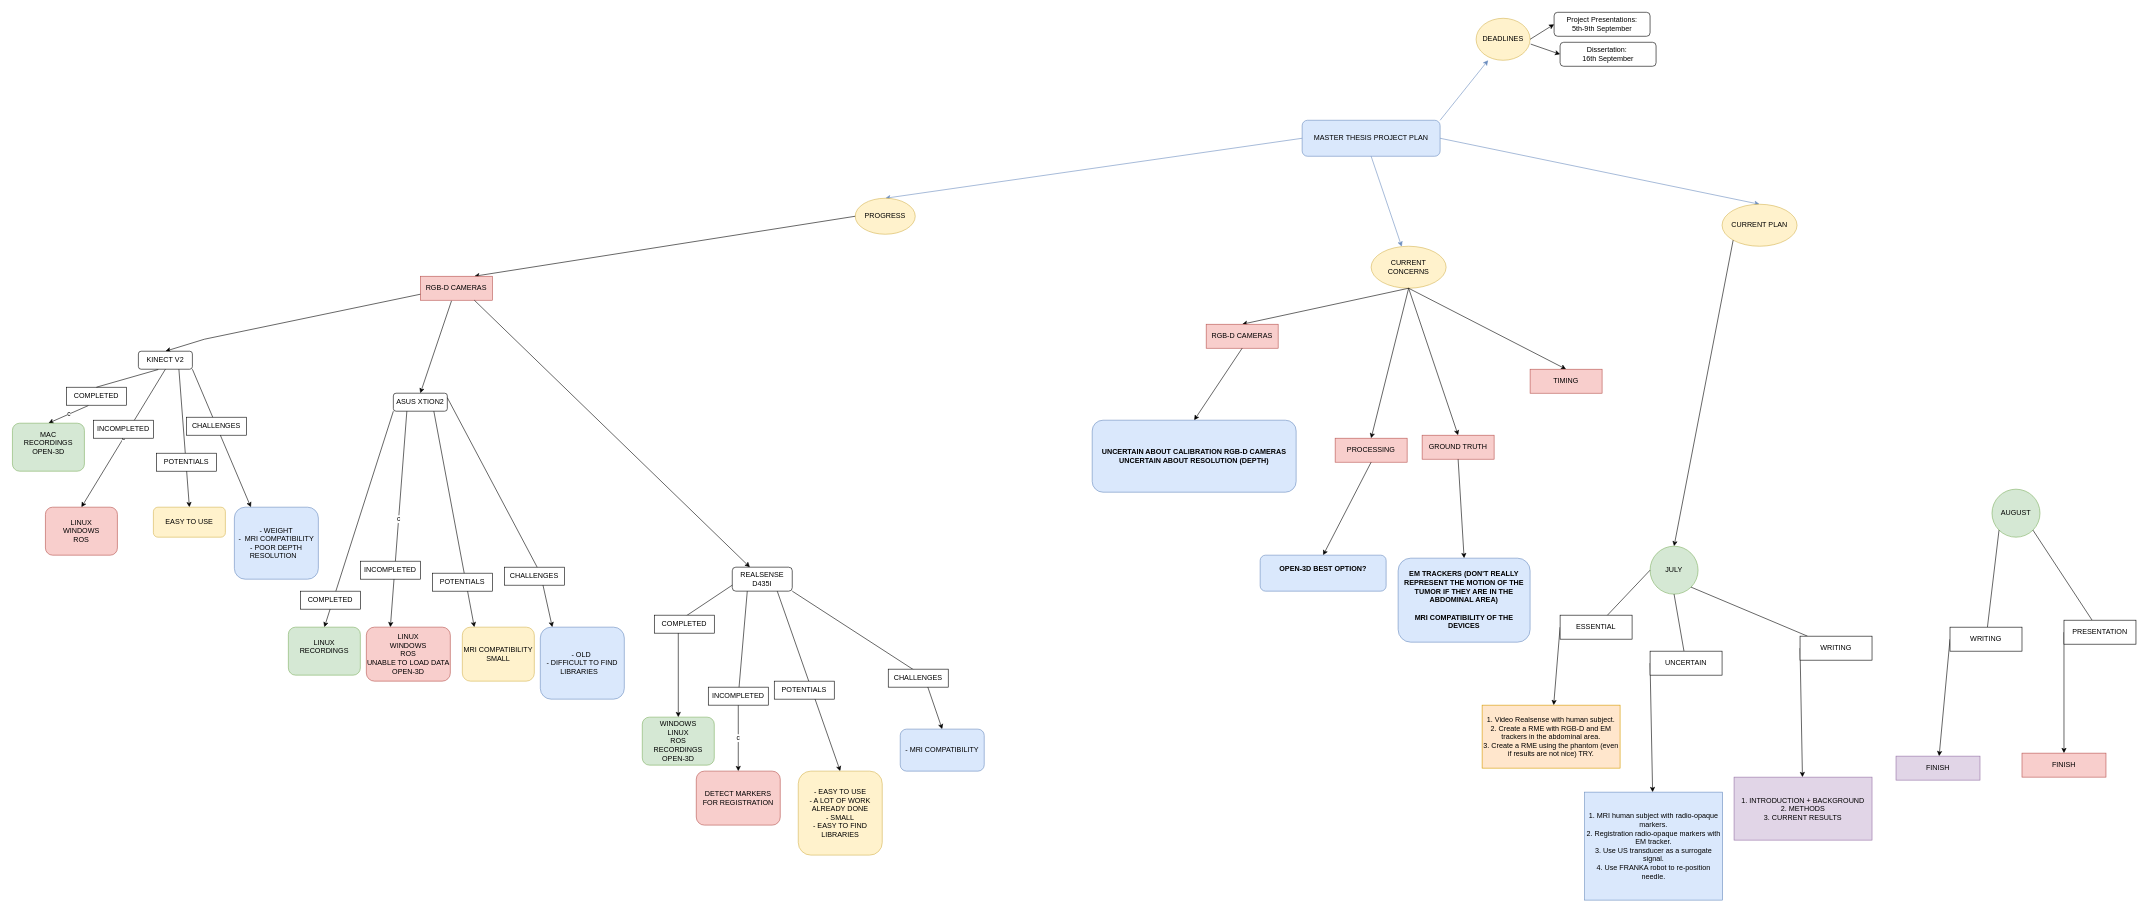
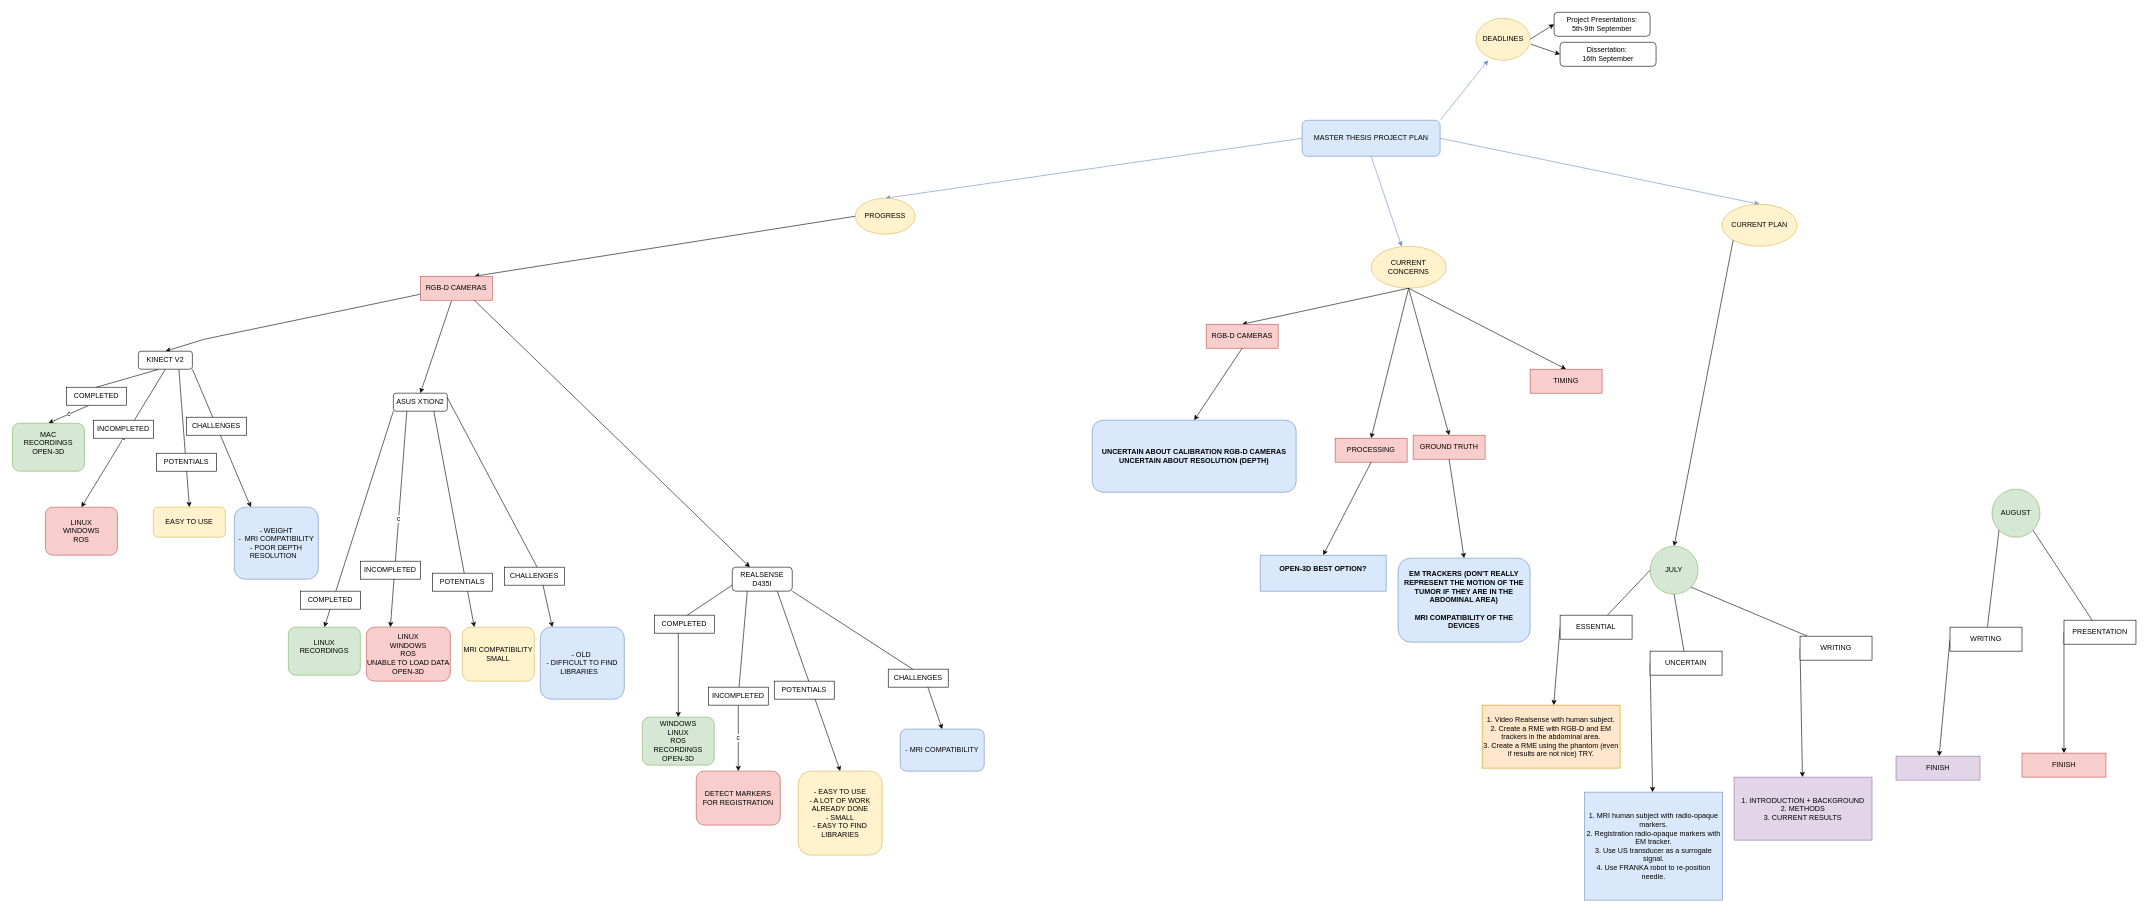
(1458, 447) -> (1449, 447)
(1323, 573) -> (1323, 573)
